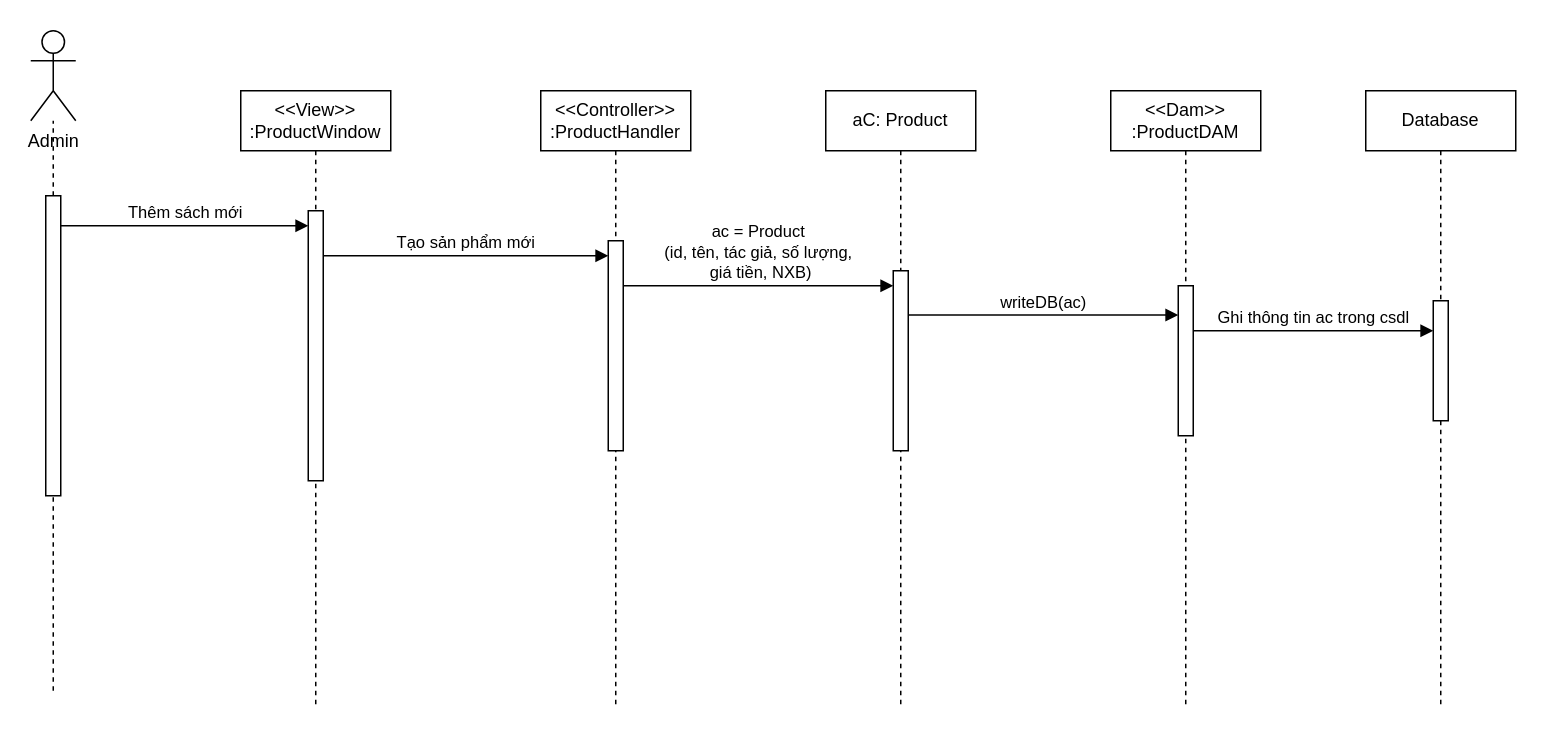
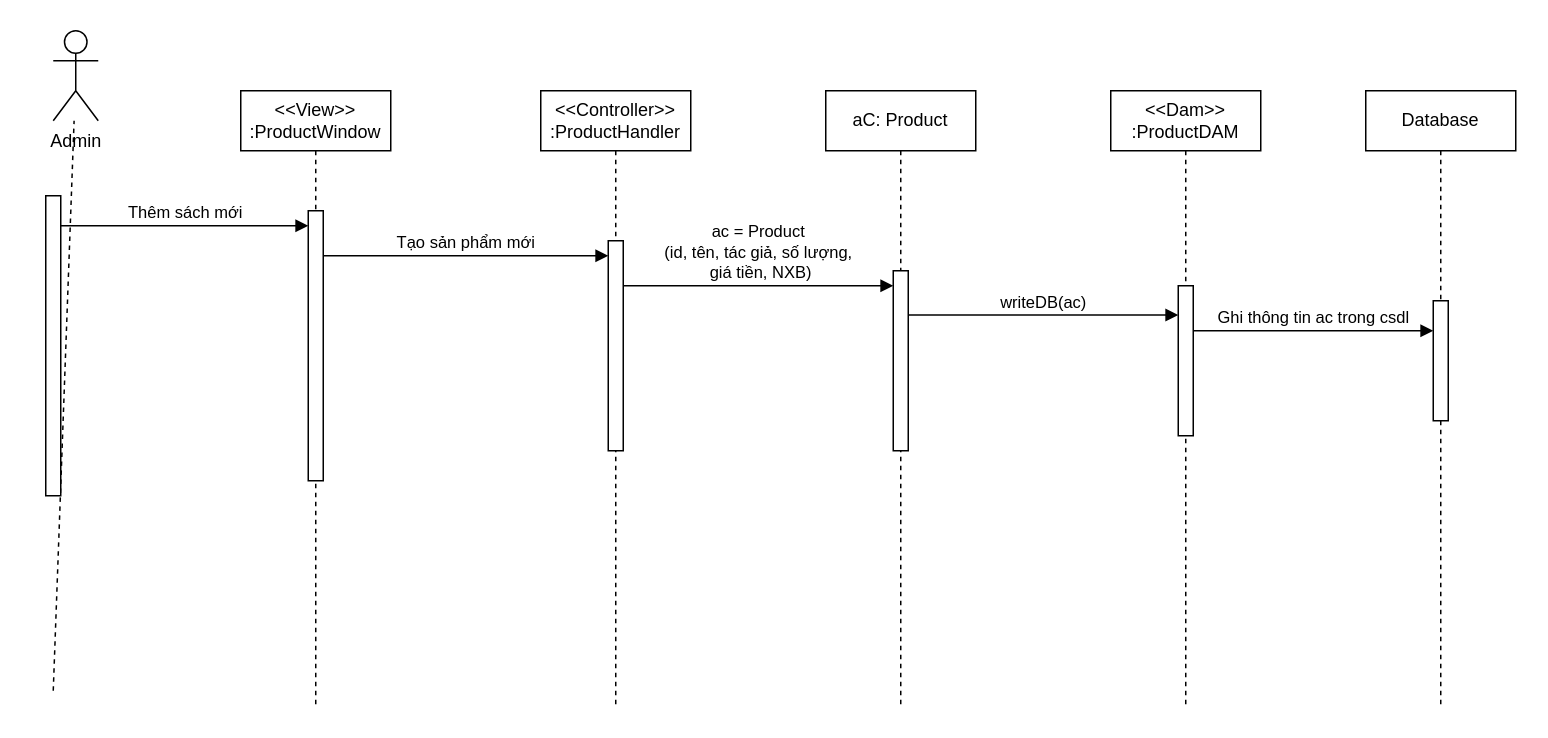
(53, 76) -> (76, 76)
